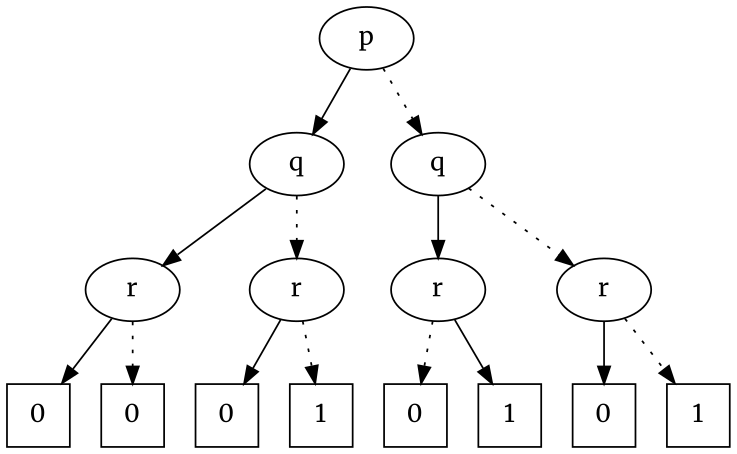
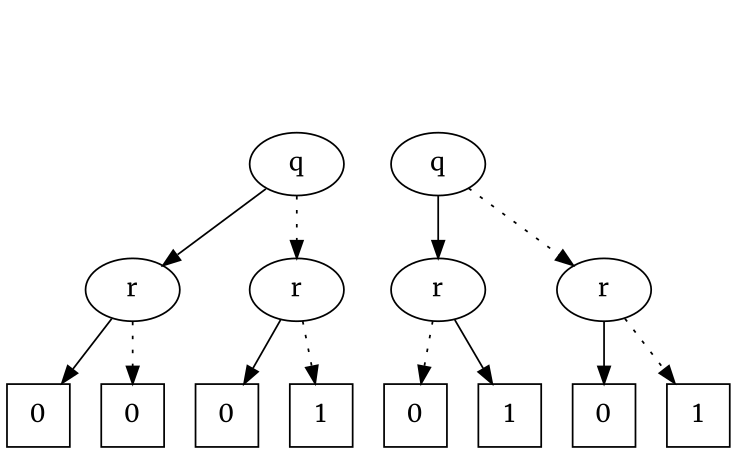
(367, 38) -> none
